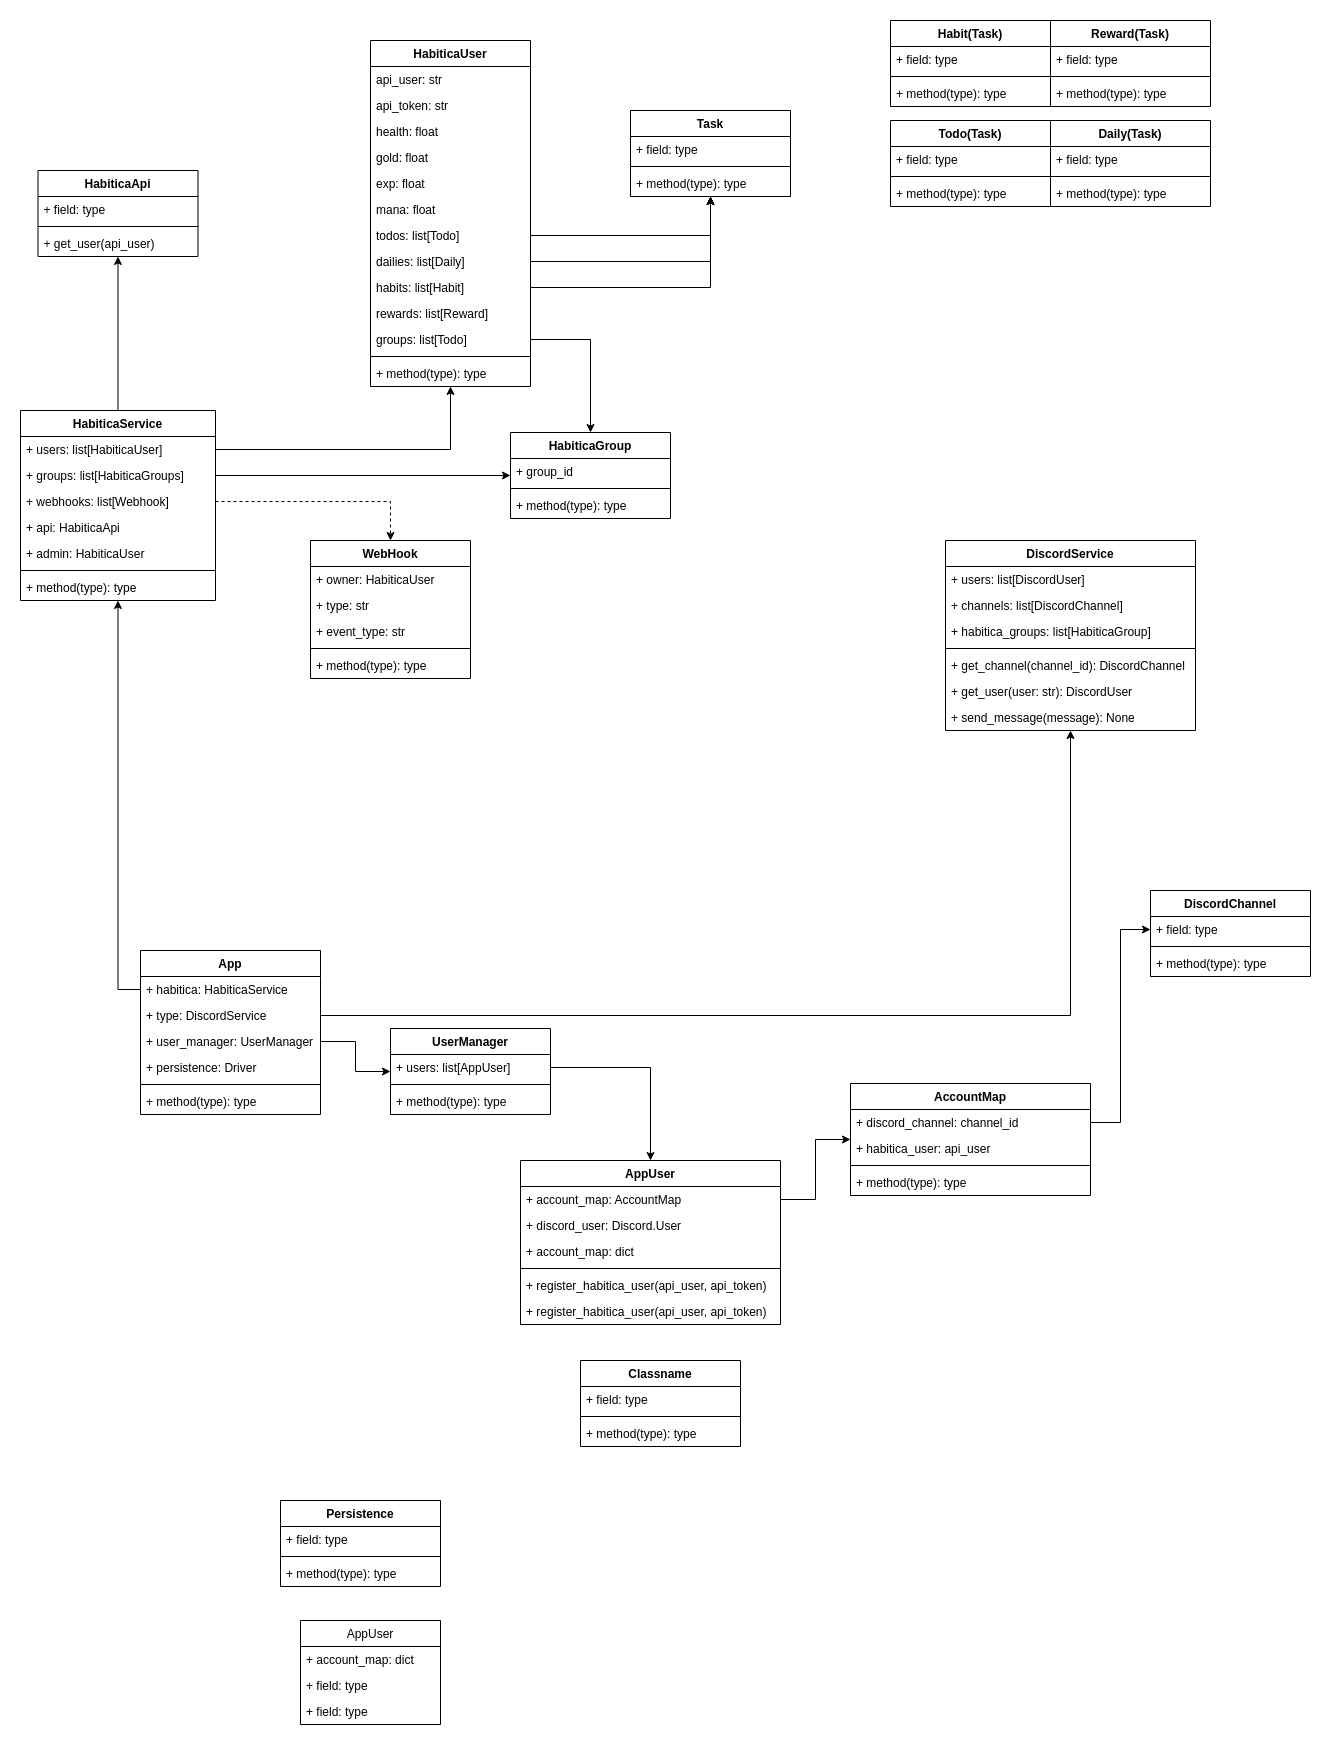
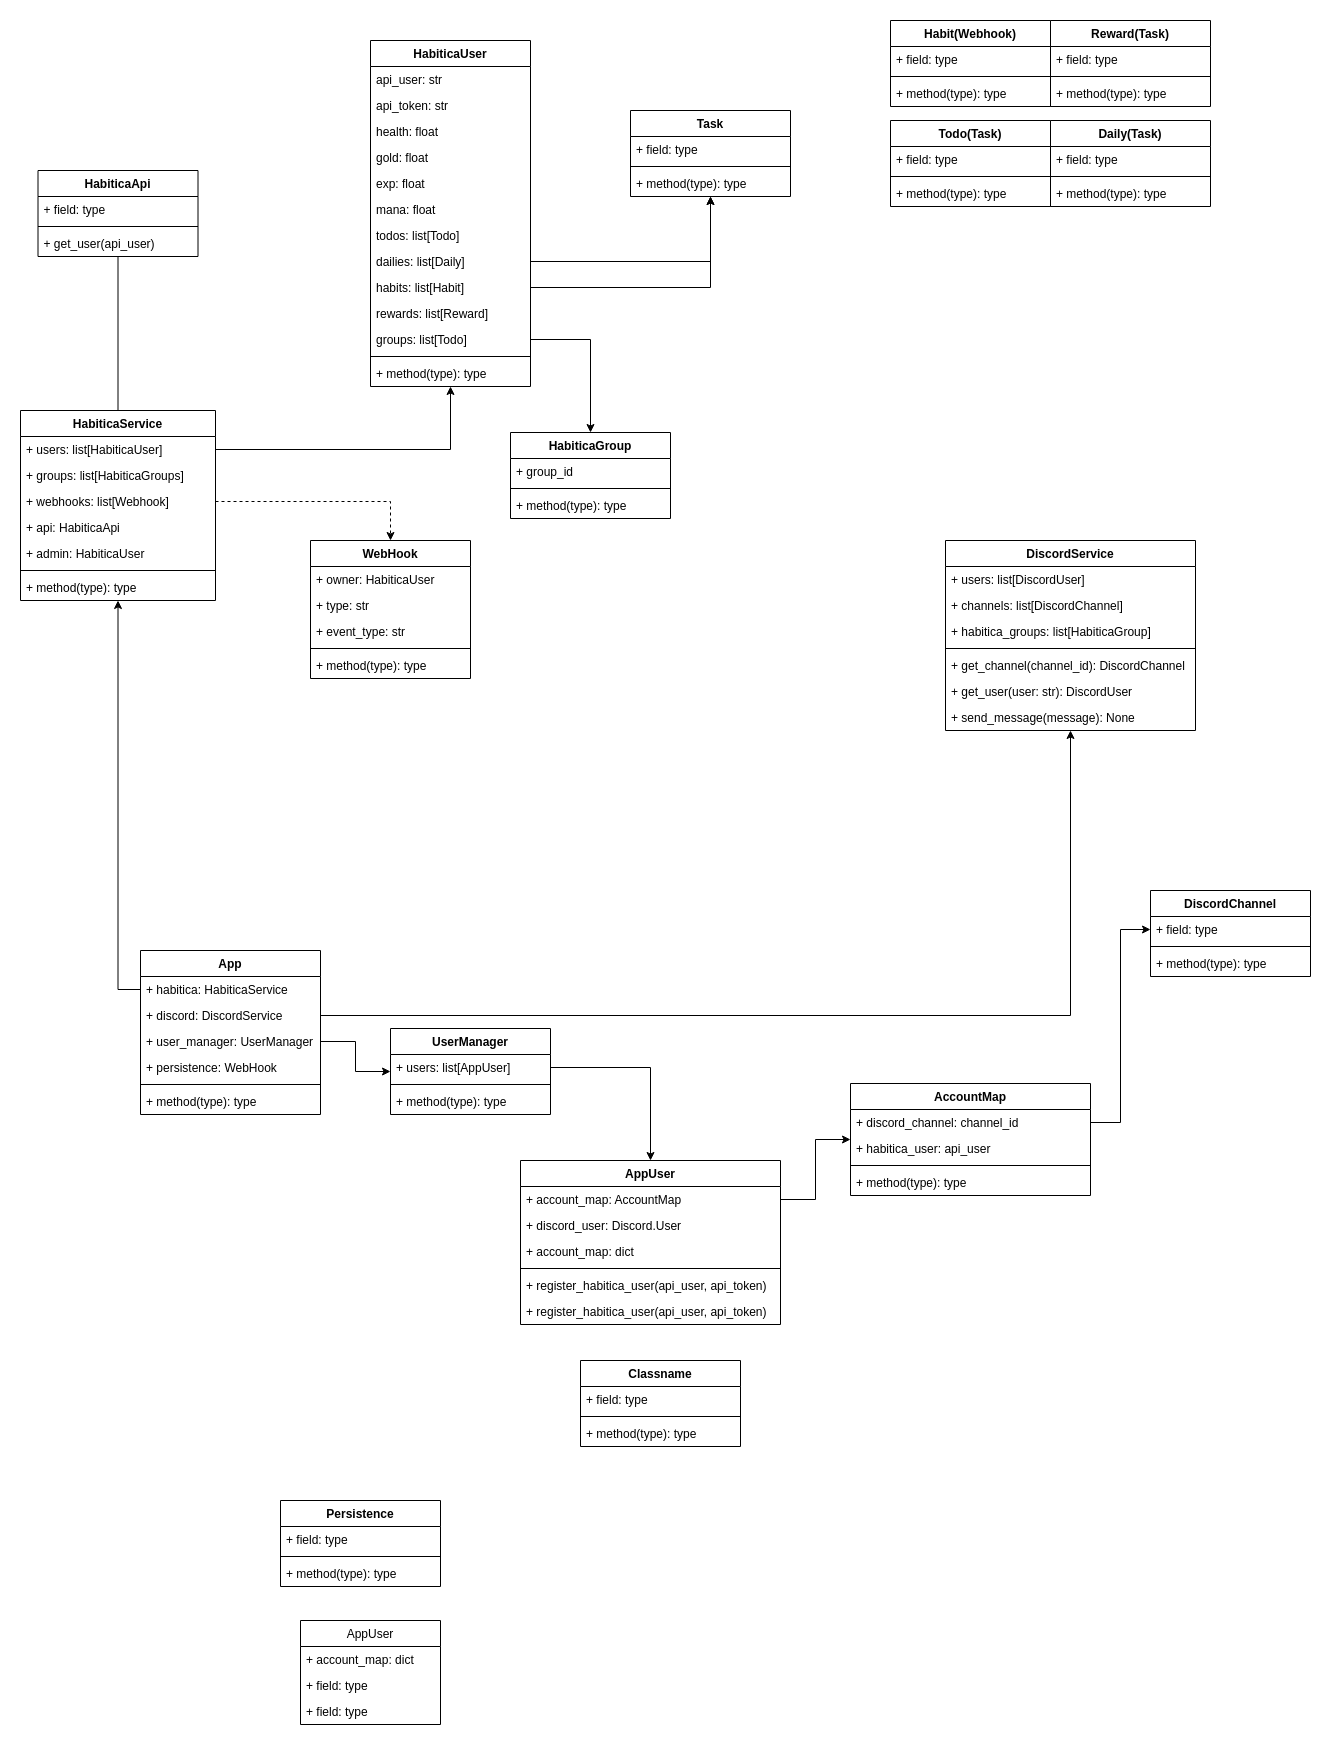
(970, 34) -> (970, 34)
(620, 236) -> none
(118, 265) -> (118, 263)
(360, 476) -> none
(212, 1016) -> (221, 1016)
(209, 1068) -> (214, 1068)
